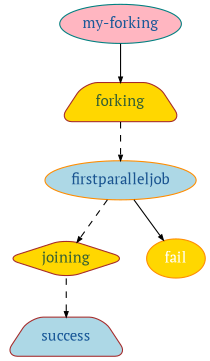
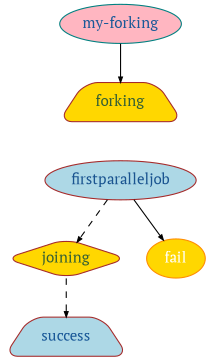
(121, 139) -> none
(121, 180) -> (121, 180)
